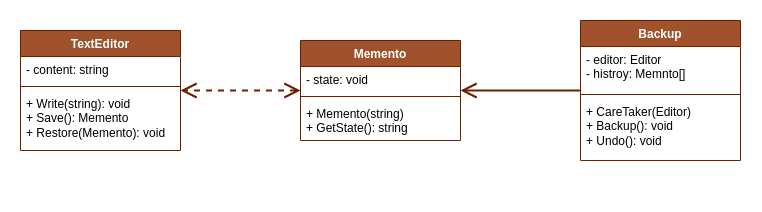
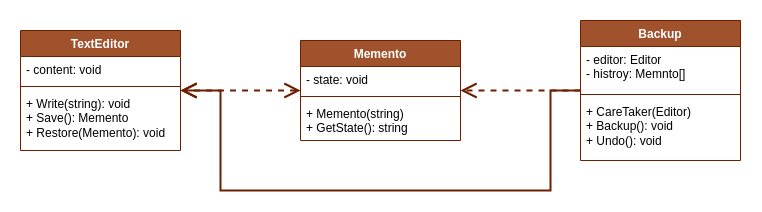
(77, 71) -> (71, 71)
(510, 91) -> (510, 91)
none -> (386, 191)
